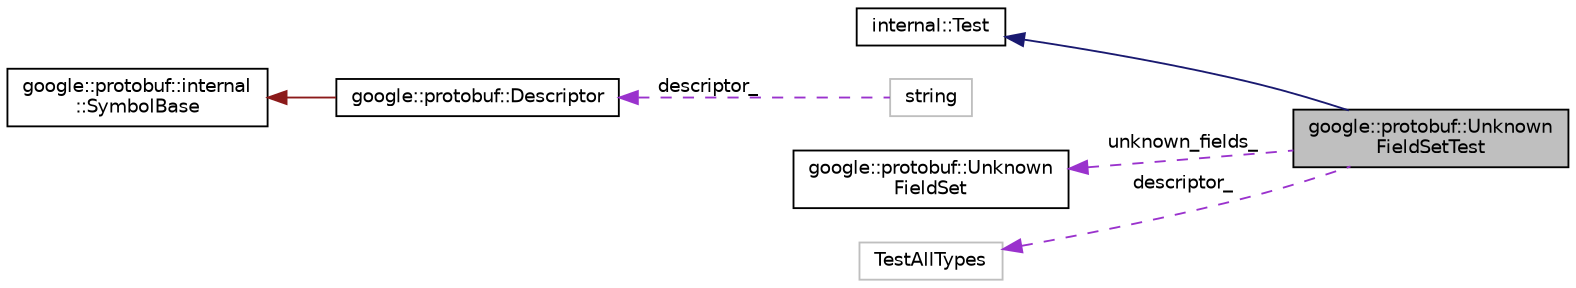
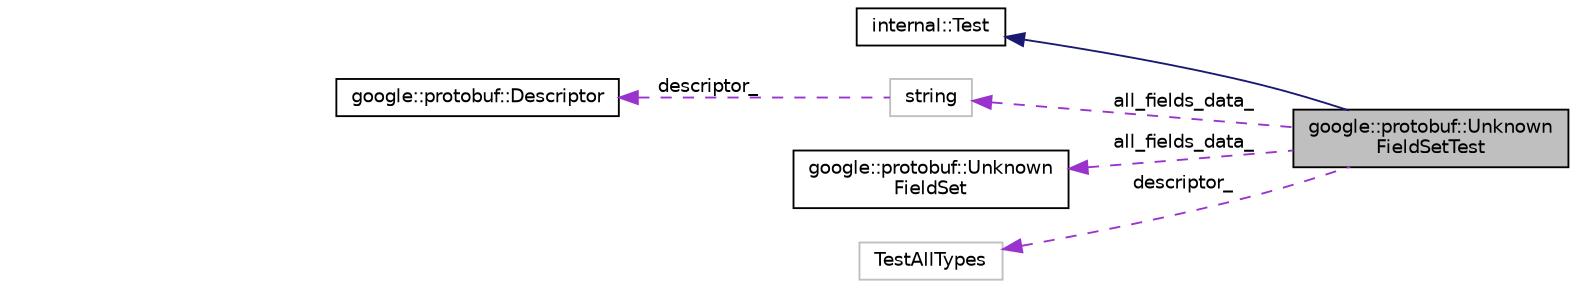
(138, 98) -> none
none -> (1142, 115)
(1181, 143) -> (1181, 143)
